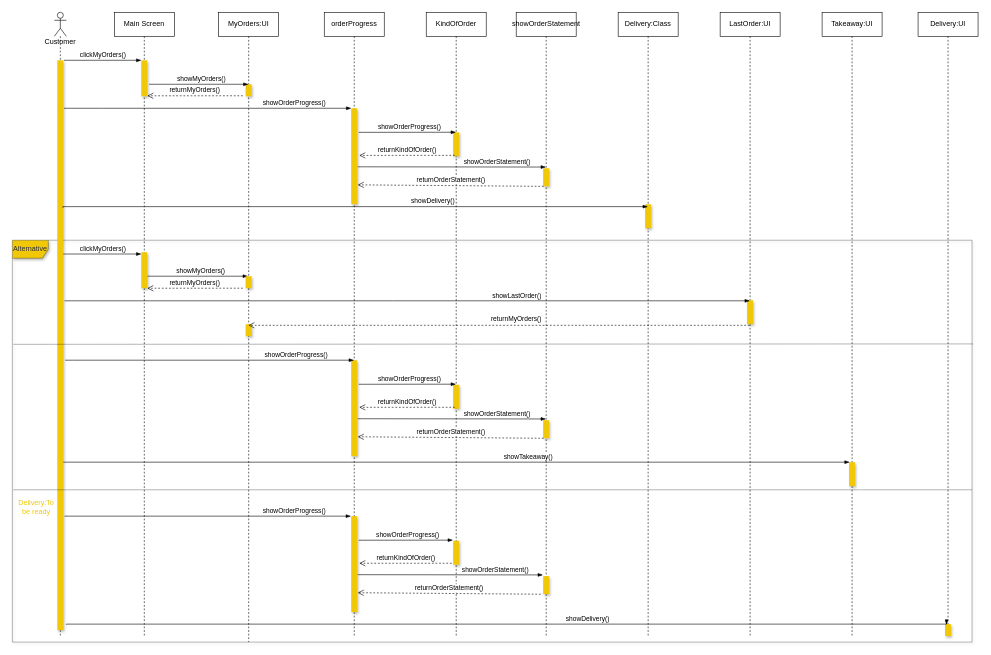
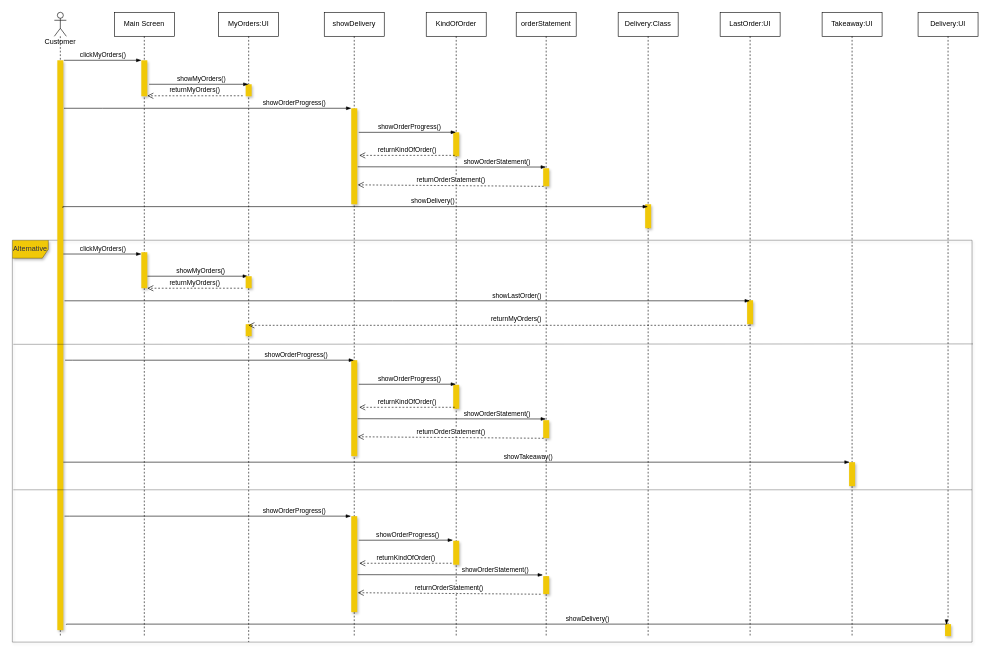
(354, 24) -> (354, 24)
(546, 24) -> (546, 24)
(36, 507) -> none
